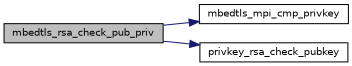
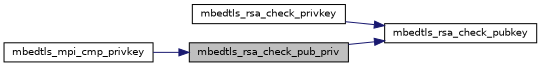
none -> (269, 14)
(176, 24) -> (166, 52)
(274, 52) -> (461, 33)
